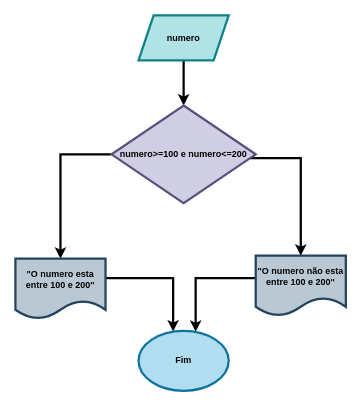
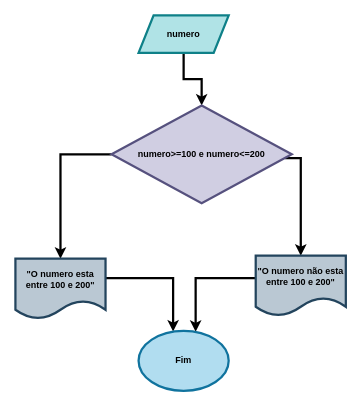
(183, 38) -> (183, 34)
(183, 154) -> (201, 154)
